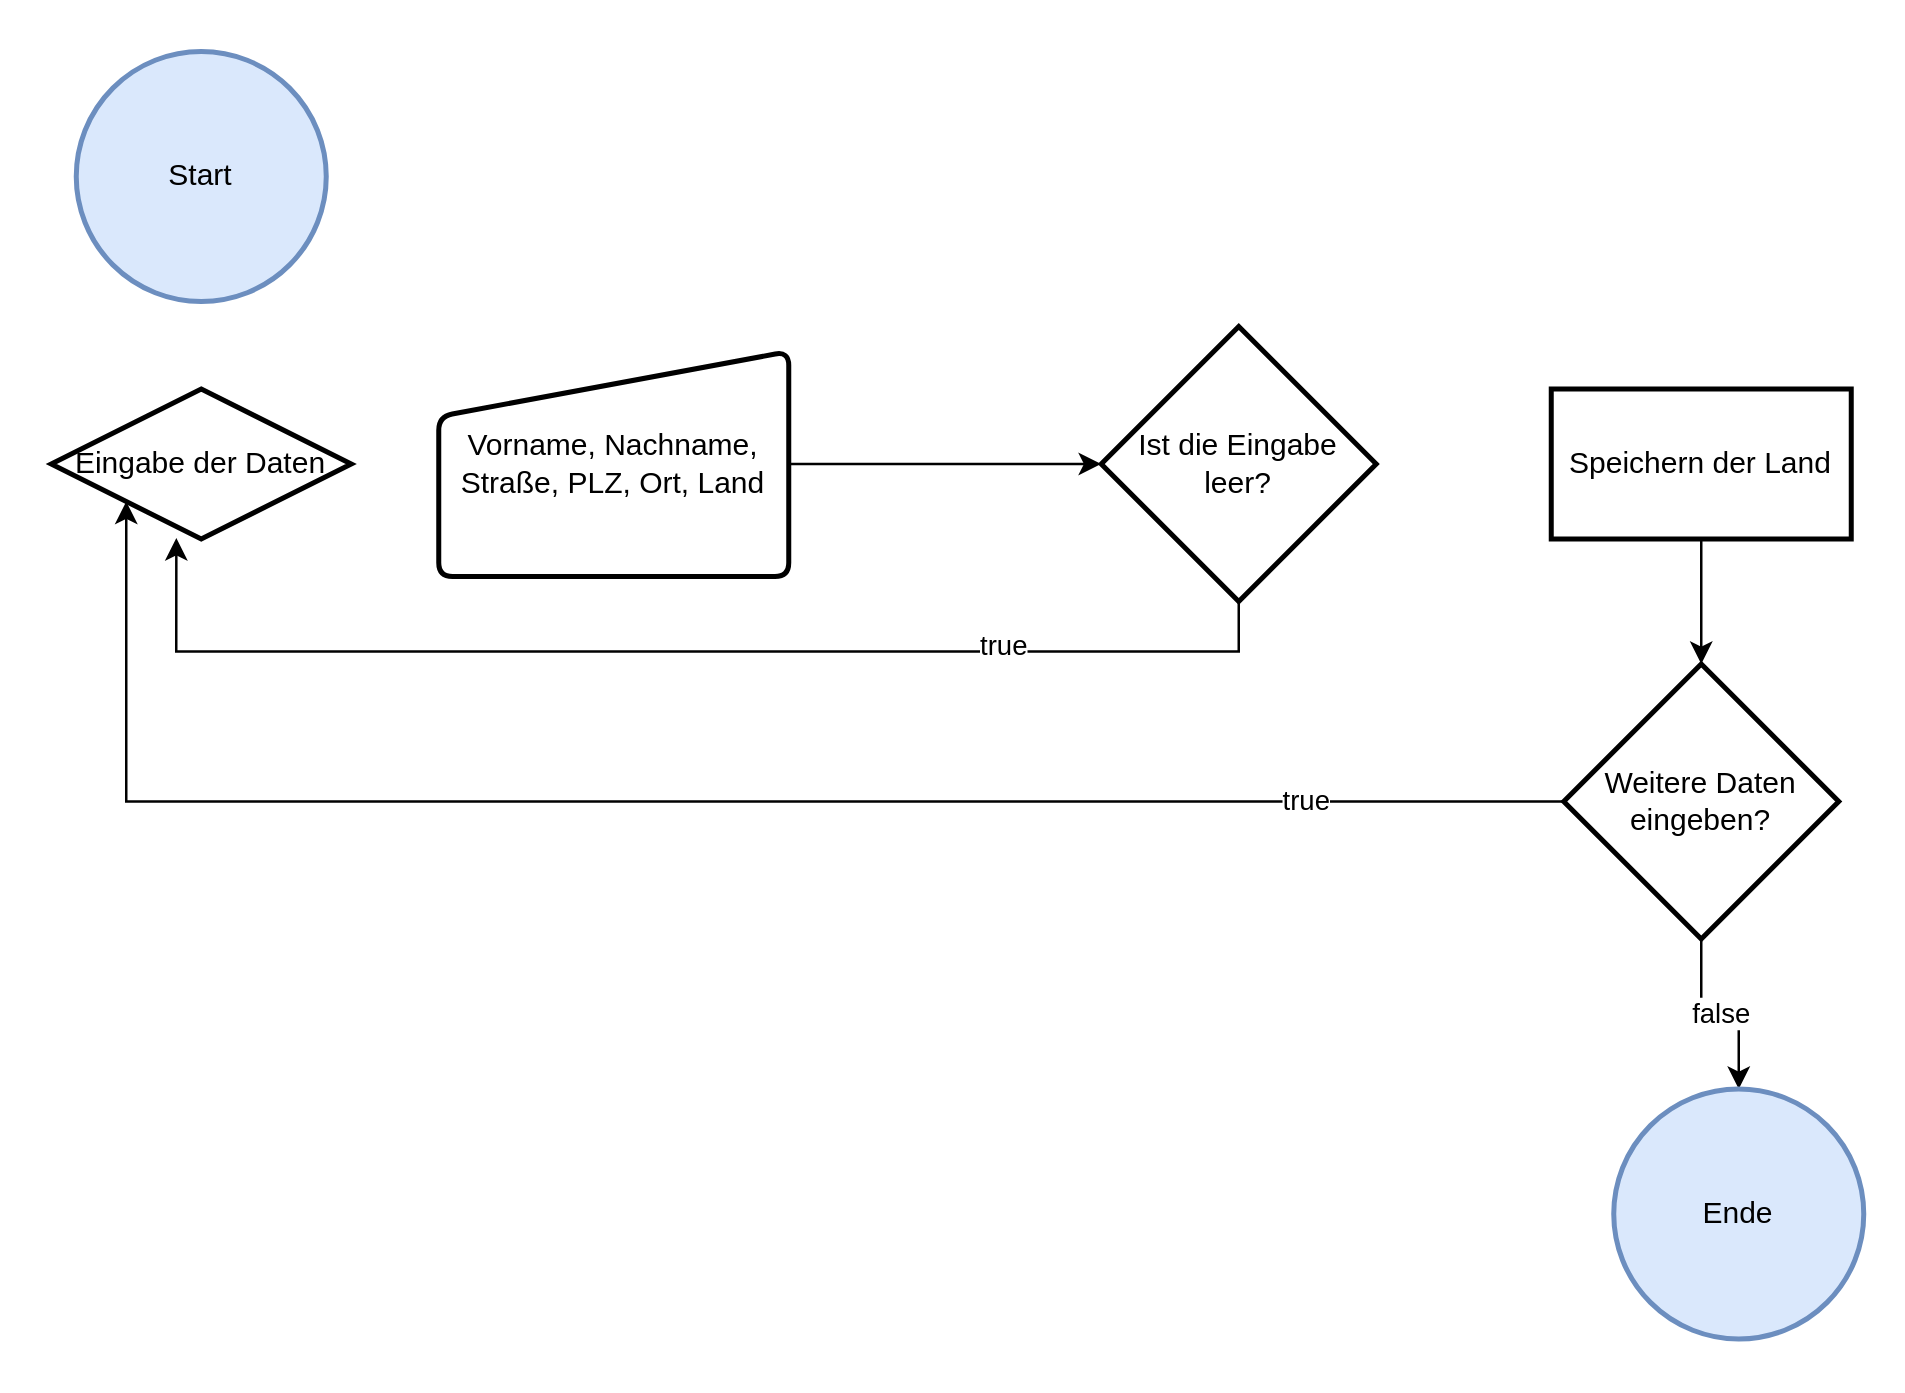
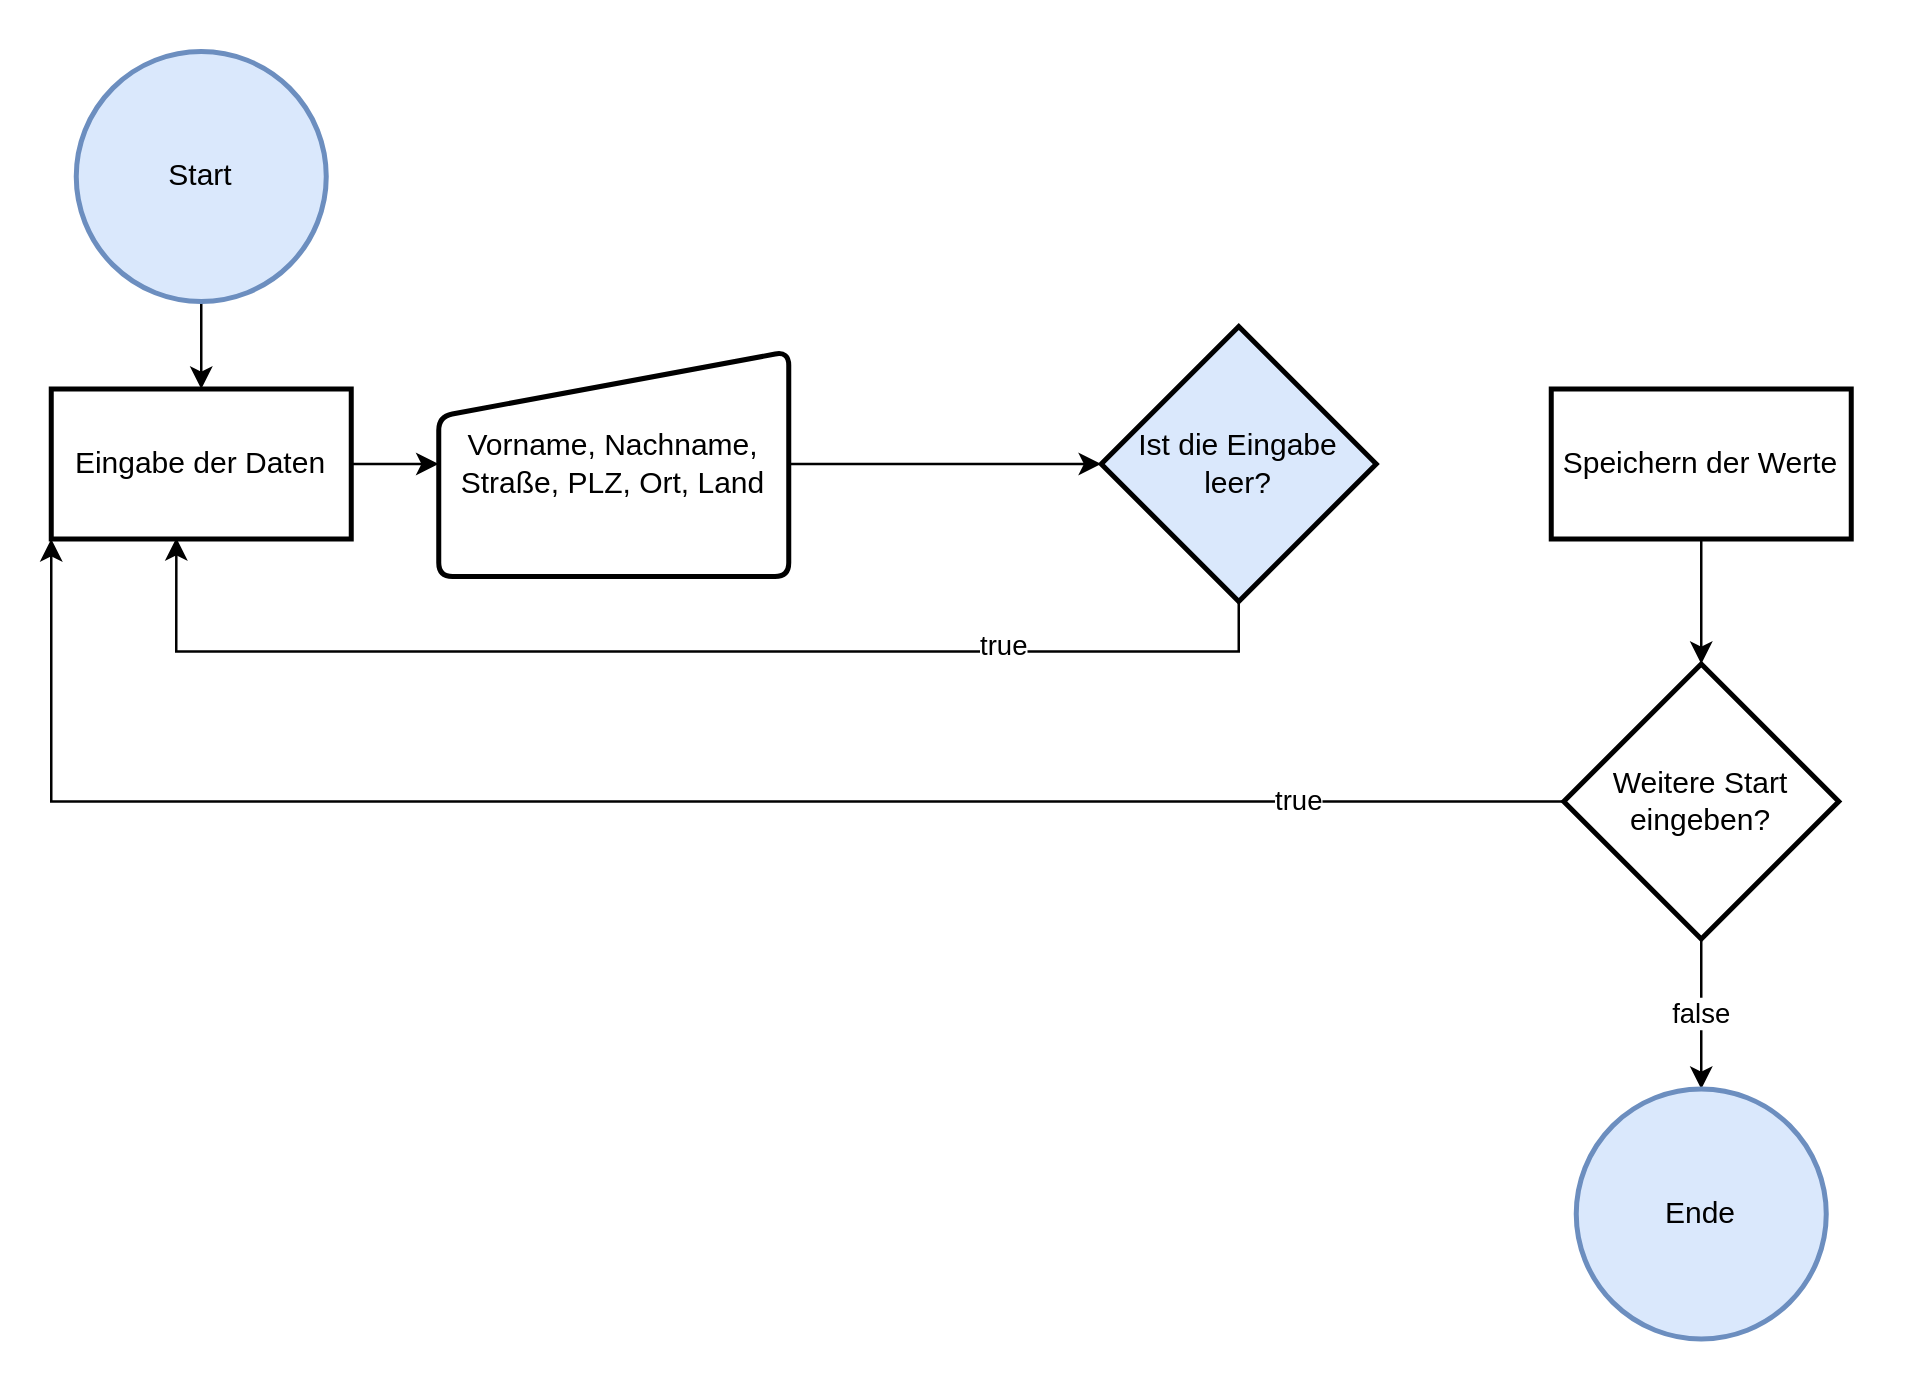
none -> (201, 349)
(201, 464) -> (201, 464)
none -> (399, 464)
(1239, 464) -> (1239, 464)
(1701, 464) -> (1701, 464)
(1701, 801) -> (1701, 801)
(1739, 1214) -> (1701, 1214)
